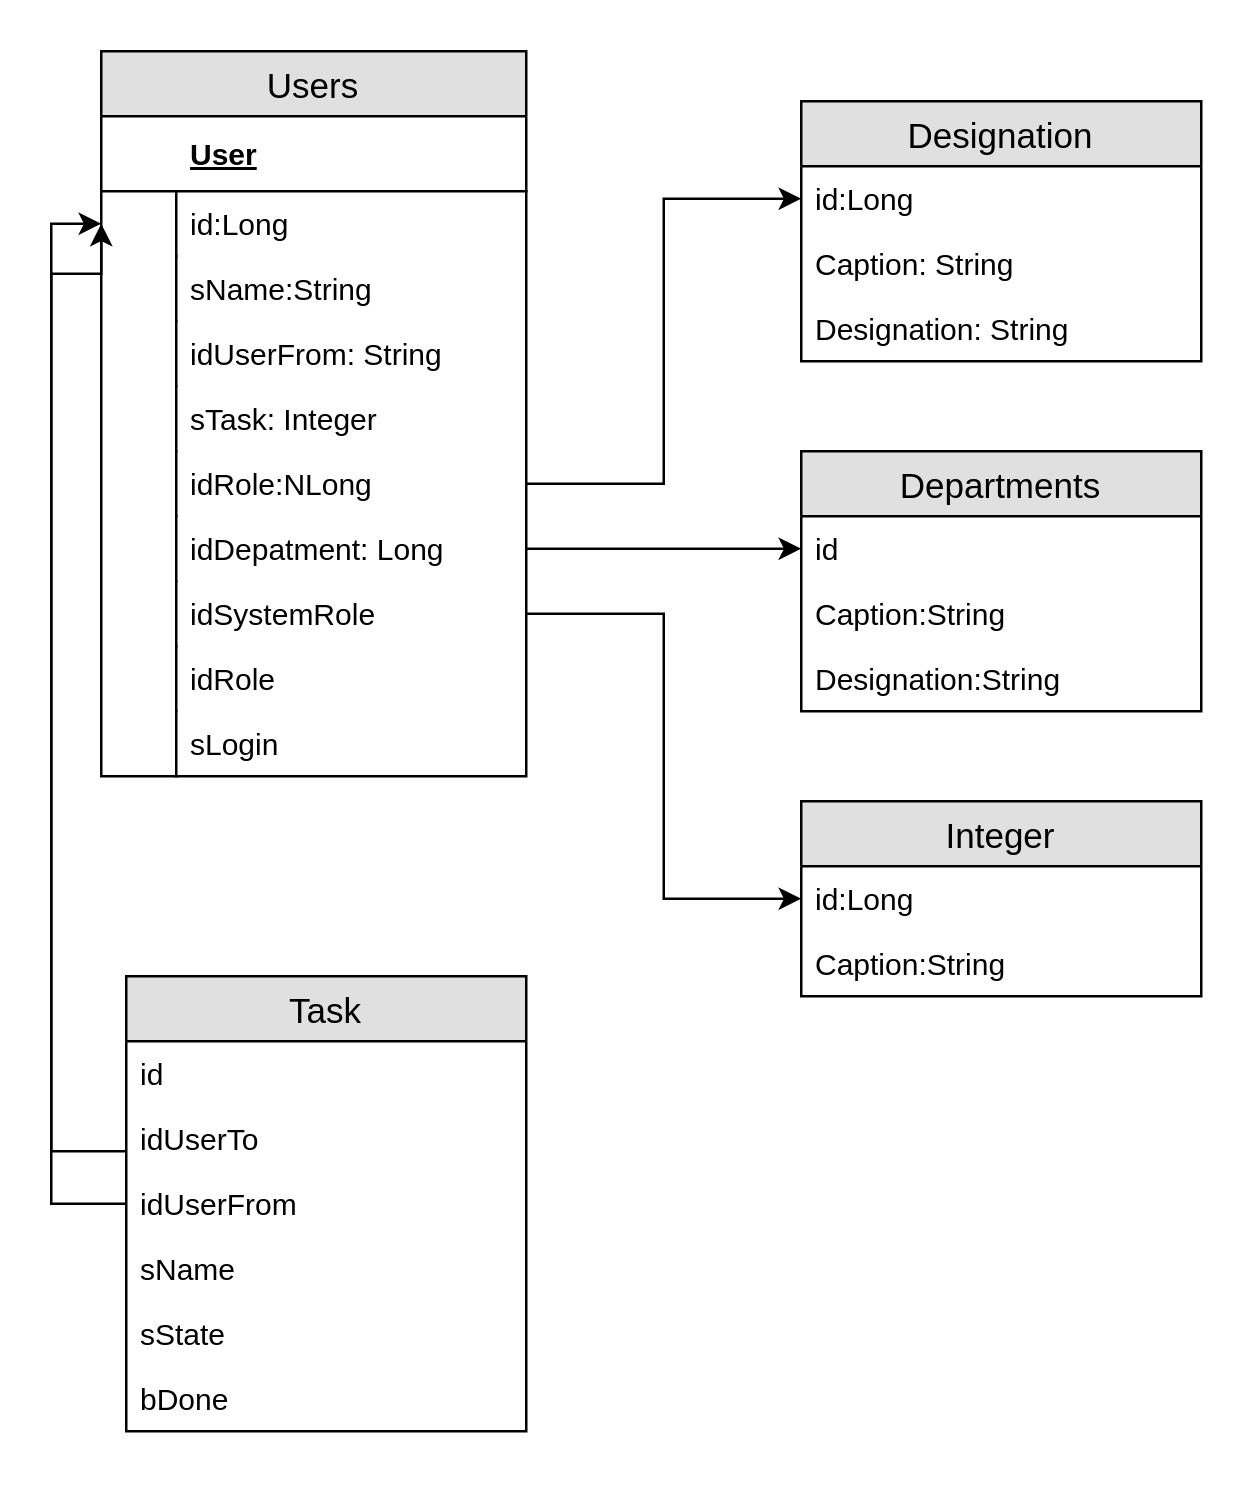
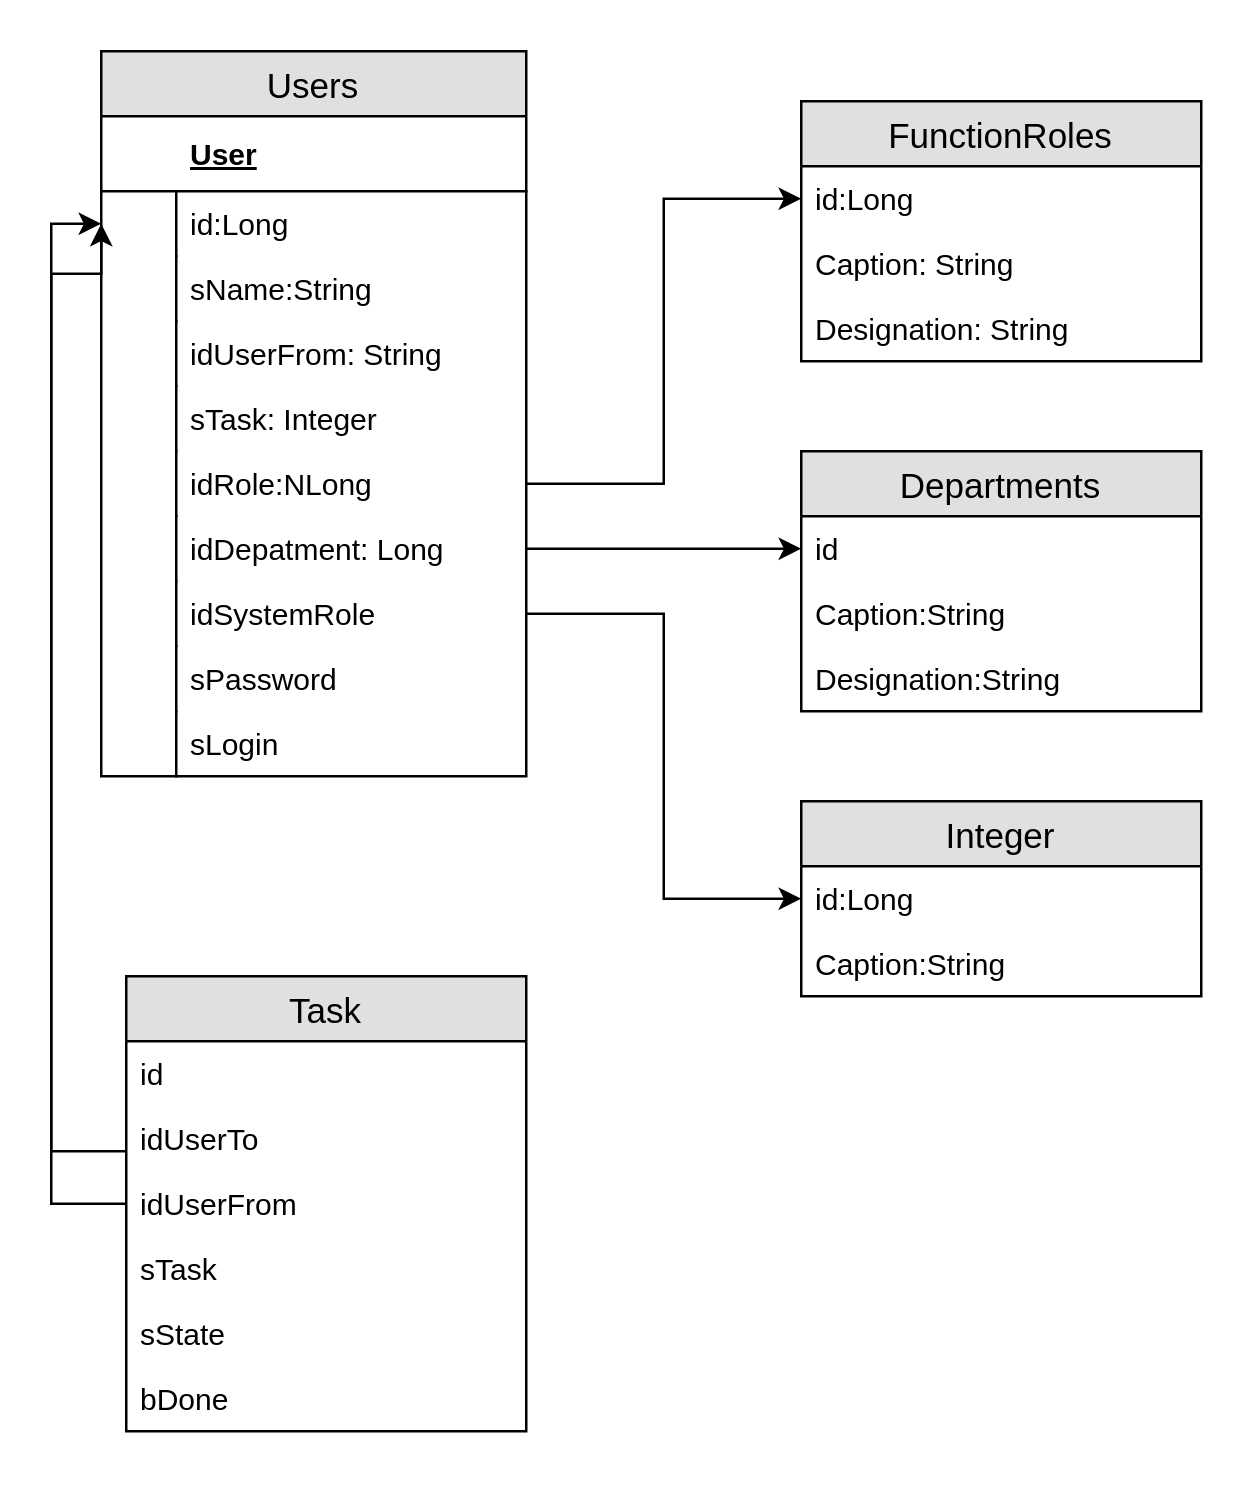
(1000, 136) -> (1000, 136)
(233, 680) -> (266, 680)
(182, 1270) -> (182, 1270)
